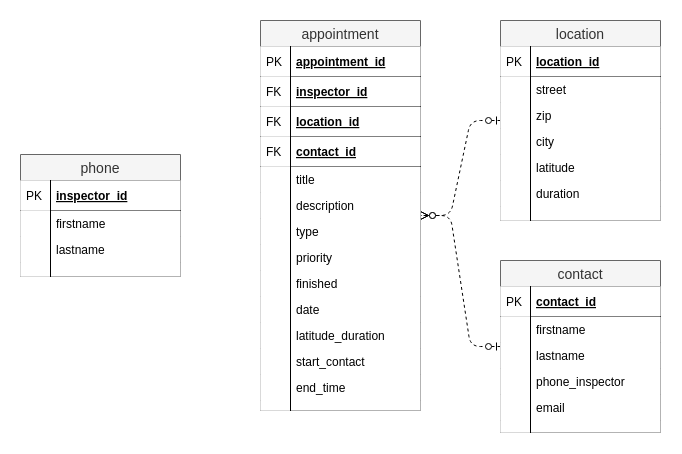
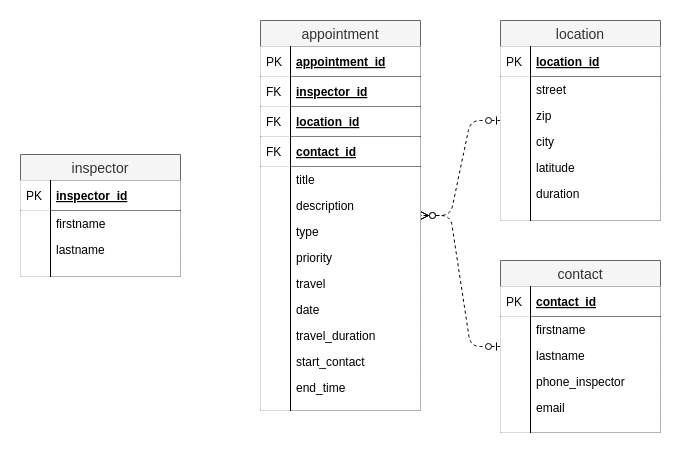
(100, 168) -> (100, 168)
(320, 284) -> (315, 284)
(348, 336) -> (343, 336)
